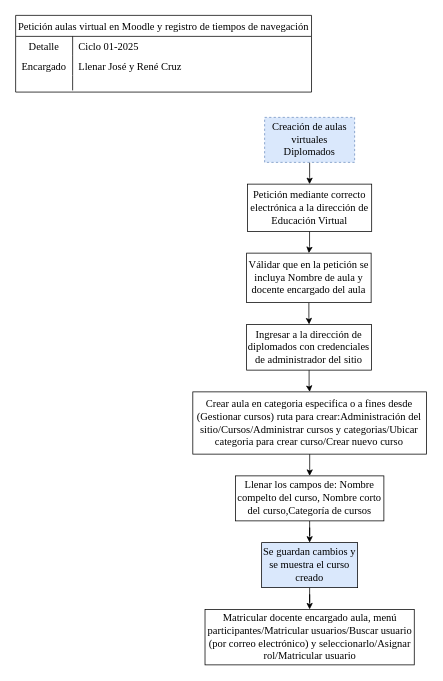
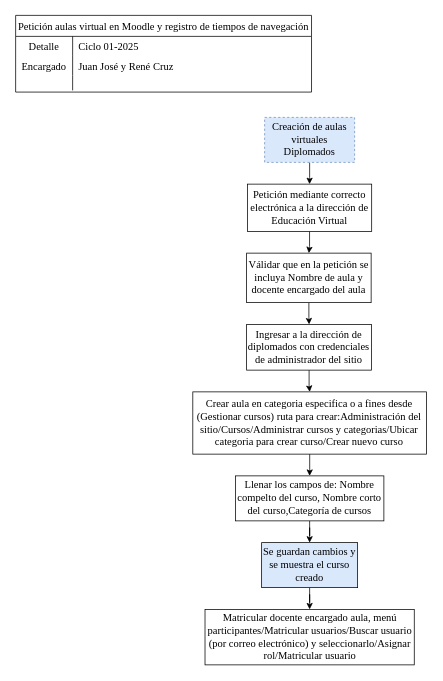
(148, 66) -> (143, 66)
